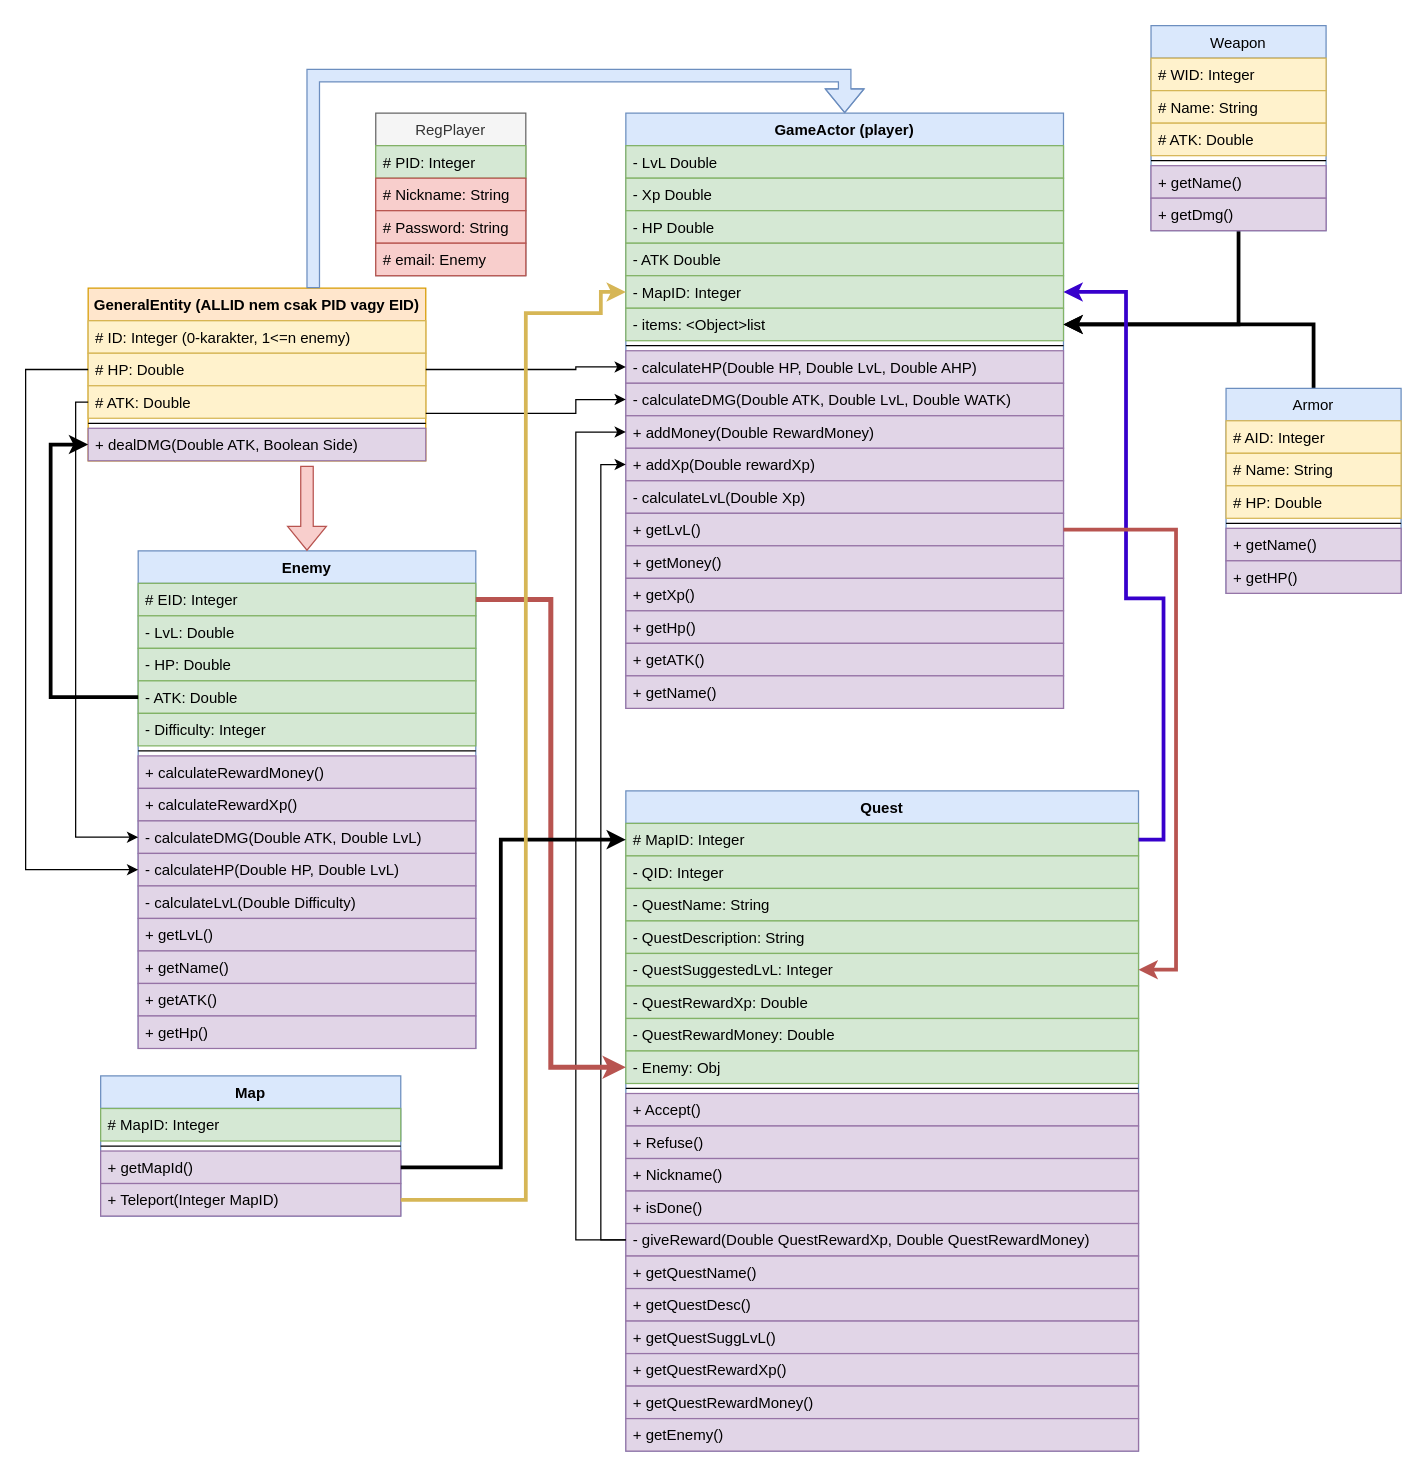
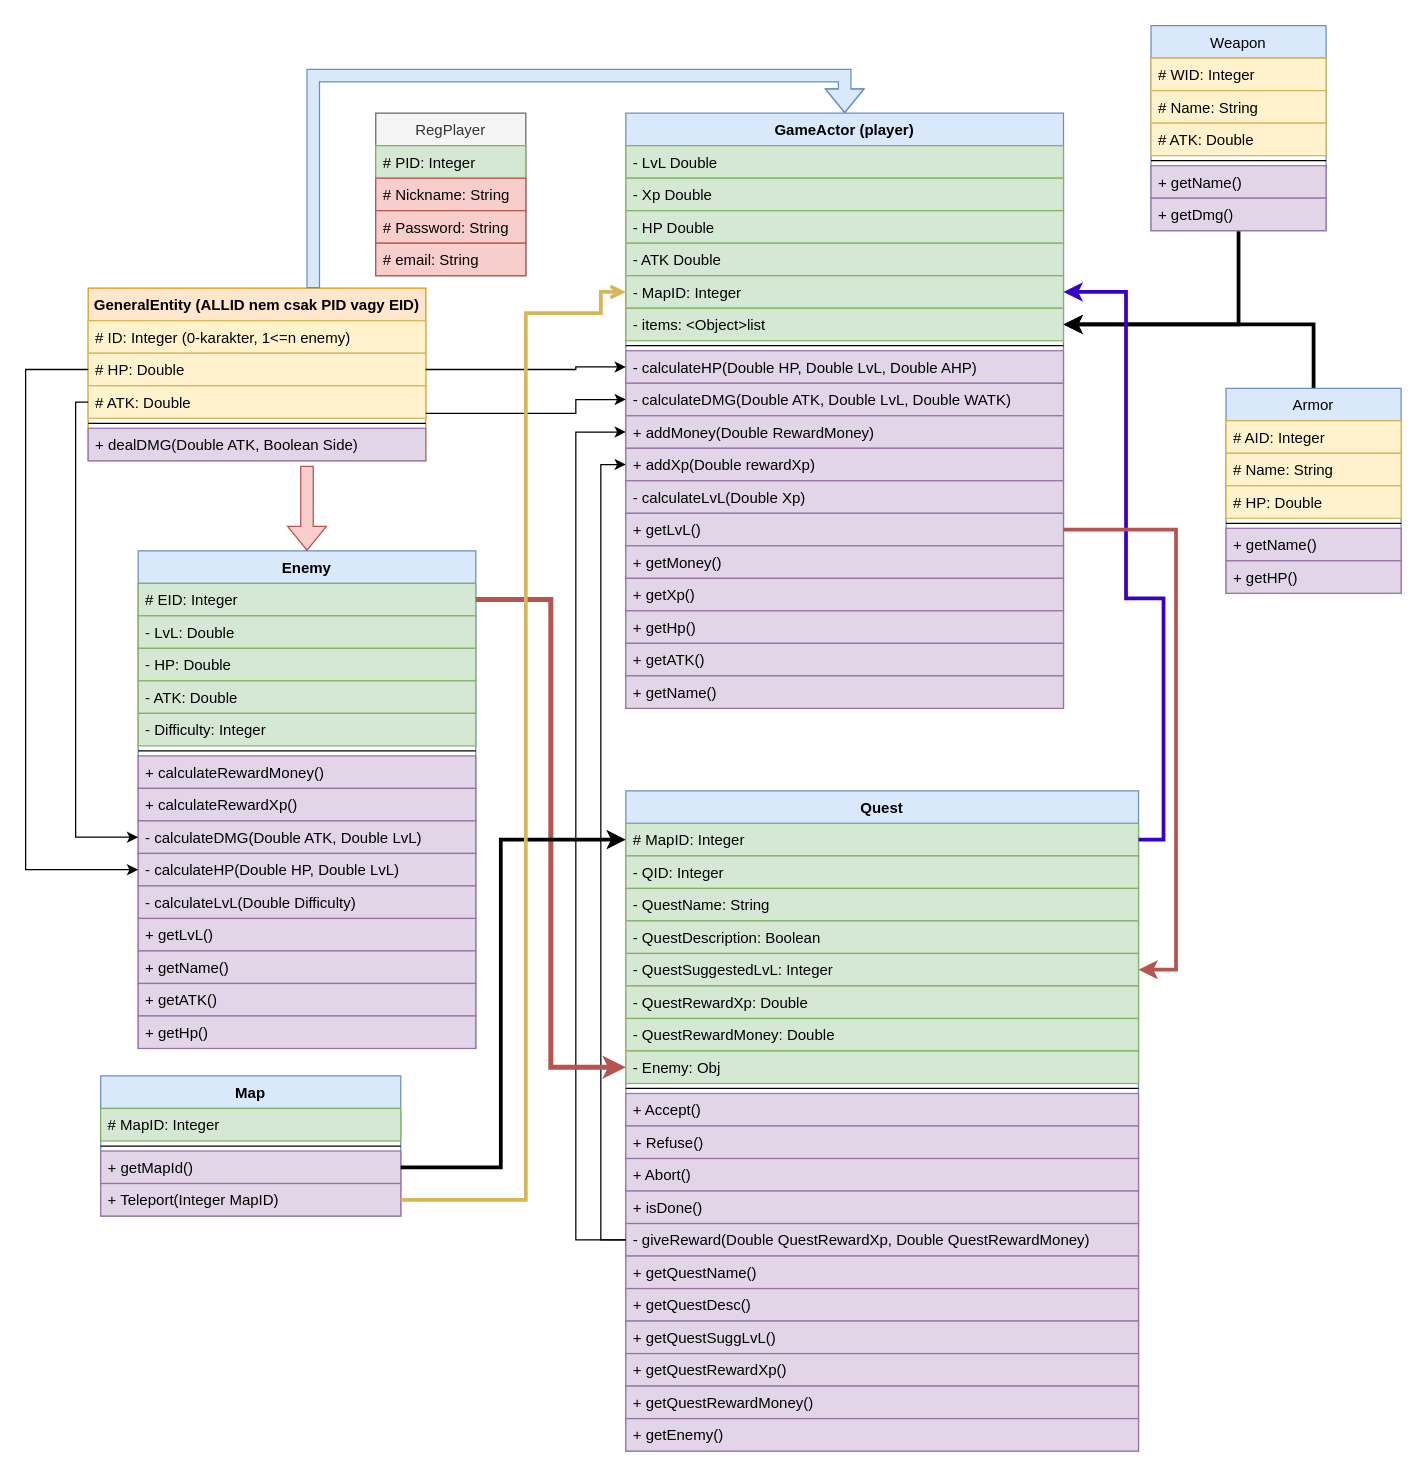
(432, 260) -> (434, 260)
(610, 292) -> (610, 292)
(51, 603) -> none
(730, 938) -> (734, 938)
(679, 1175) -> (668, 1175)
